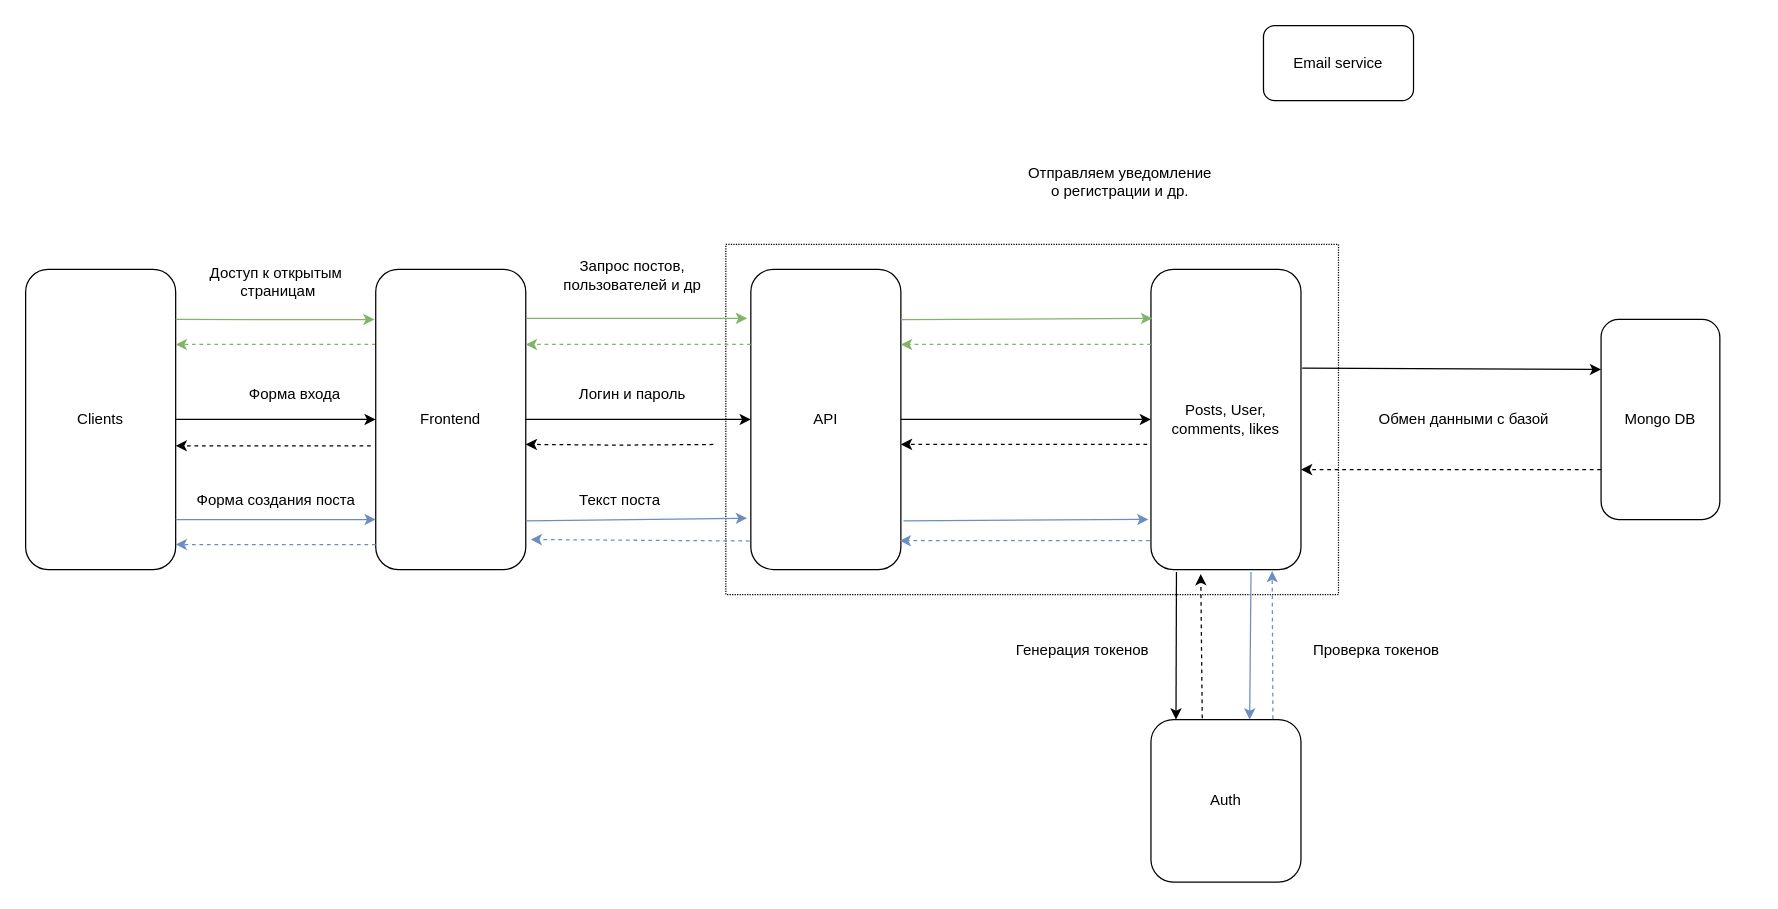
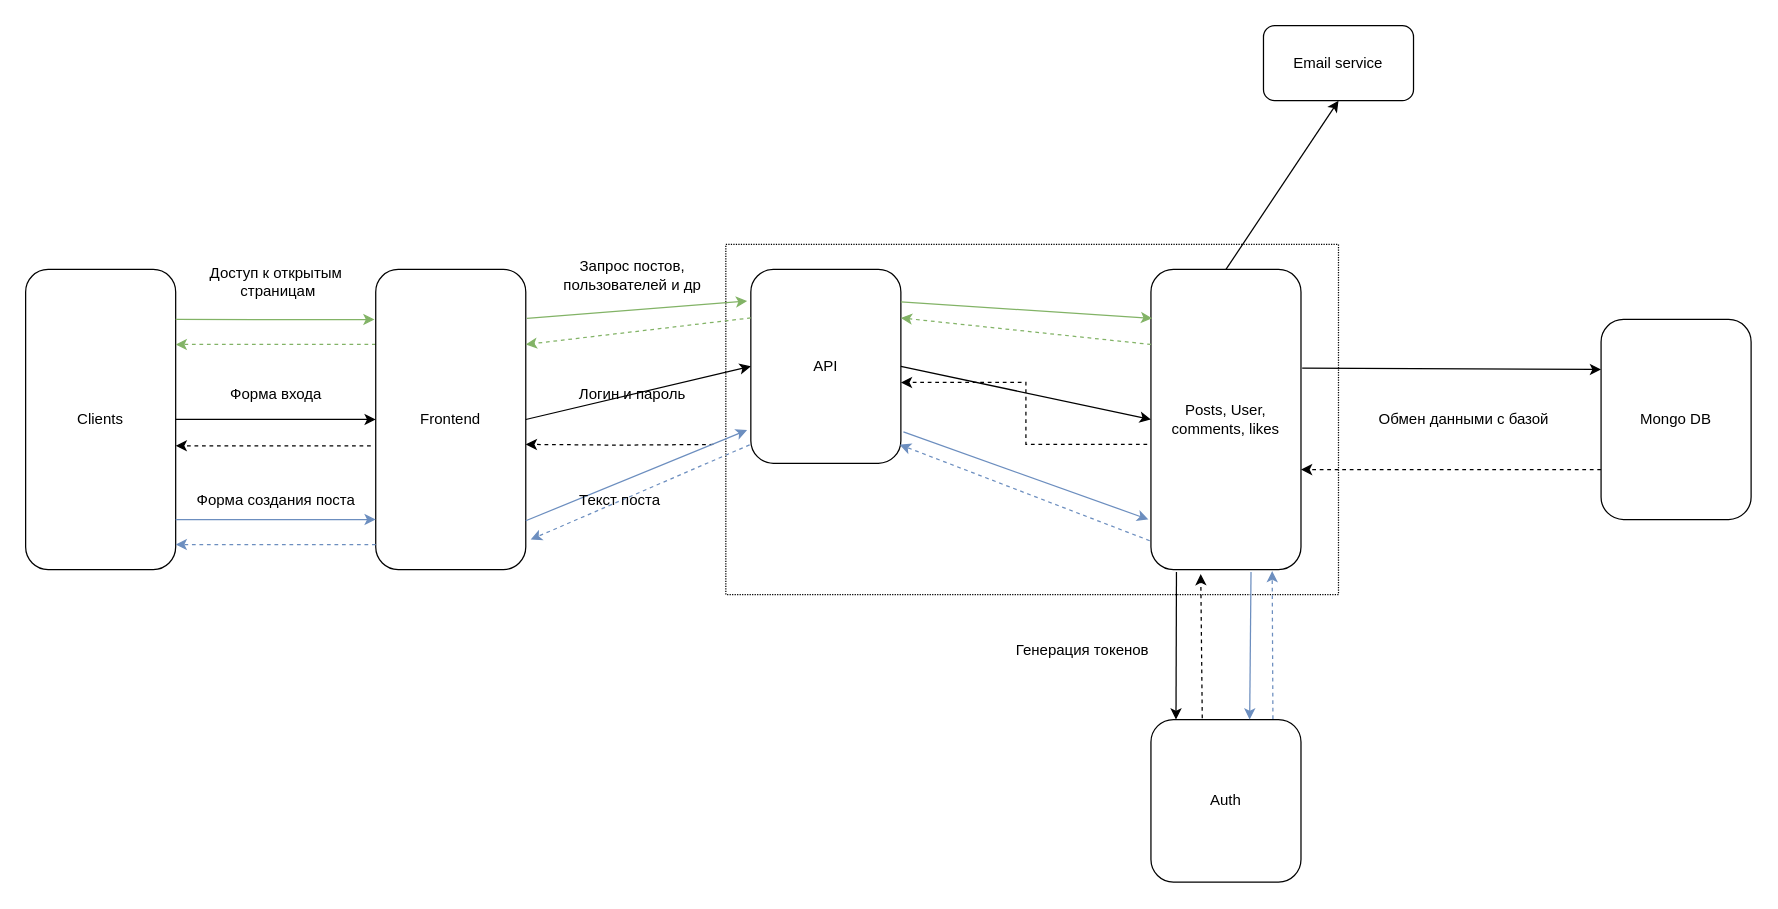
(1119, 182) -> none
none -> (1280, 188)
(294, 394) -> (276, 394)
(826, 419) -> (826, 366)
(1660, 419) -> (1676, 419)
(1376, 651) -> none
